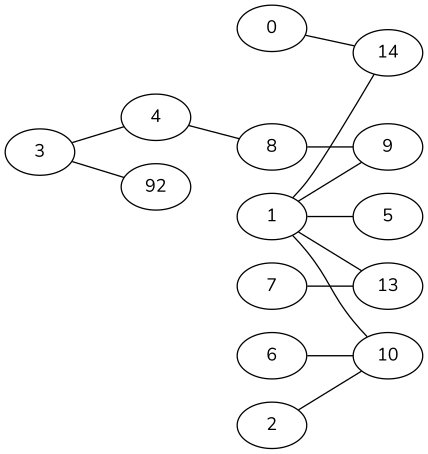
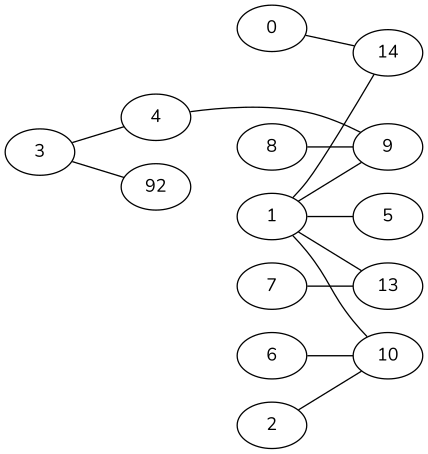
(214, 132) -> (277, 108)
